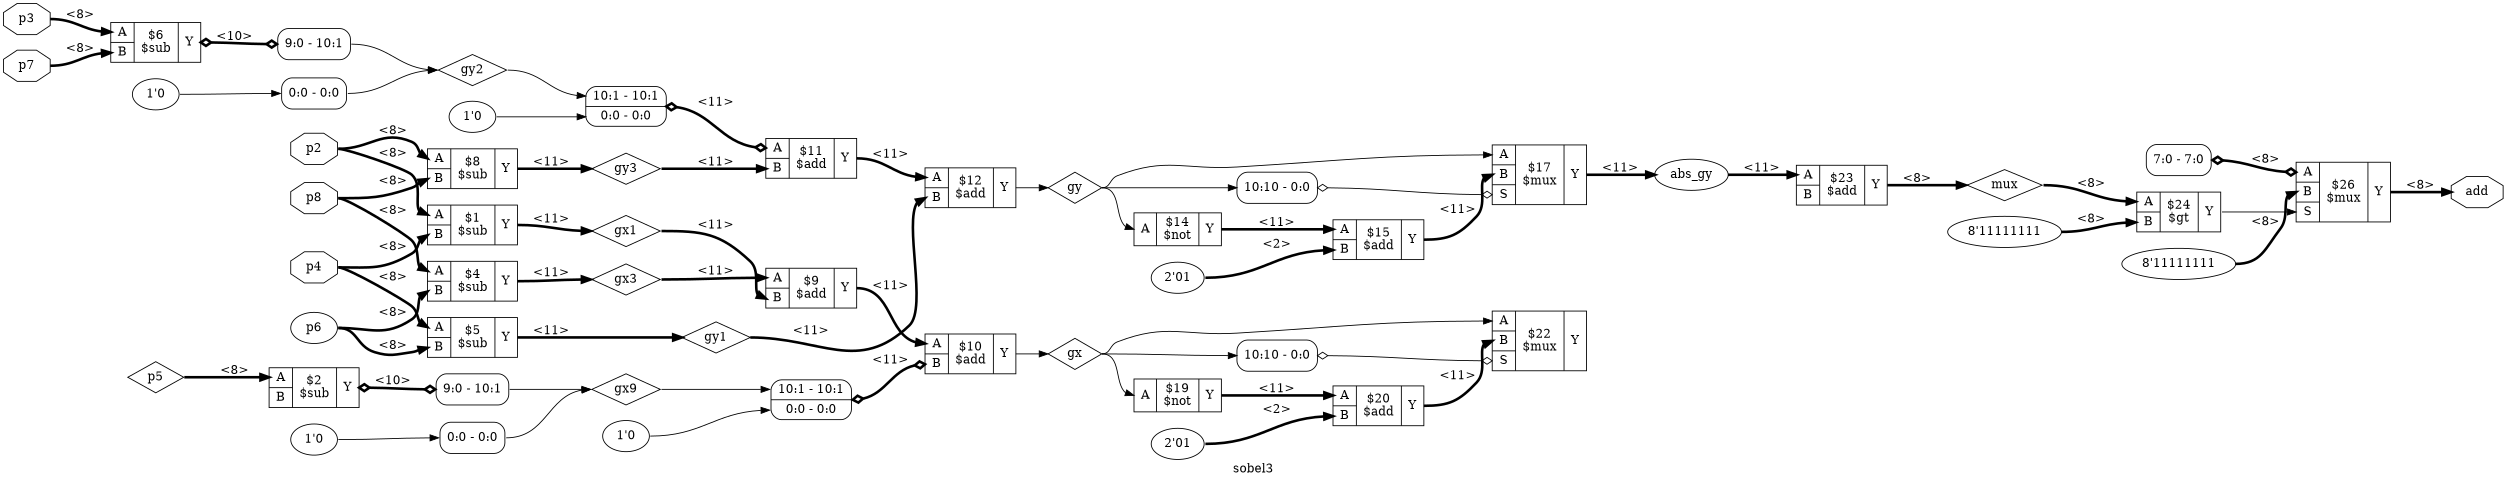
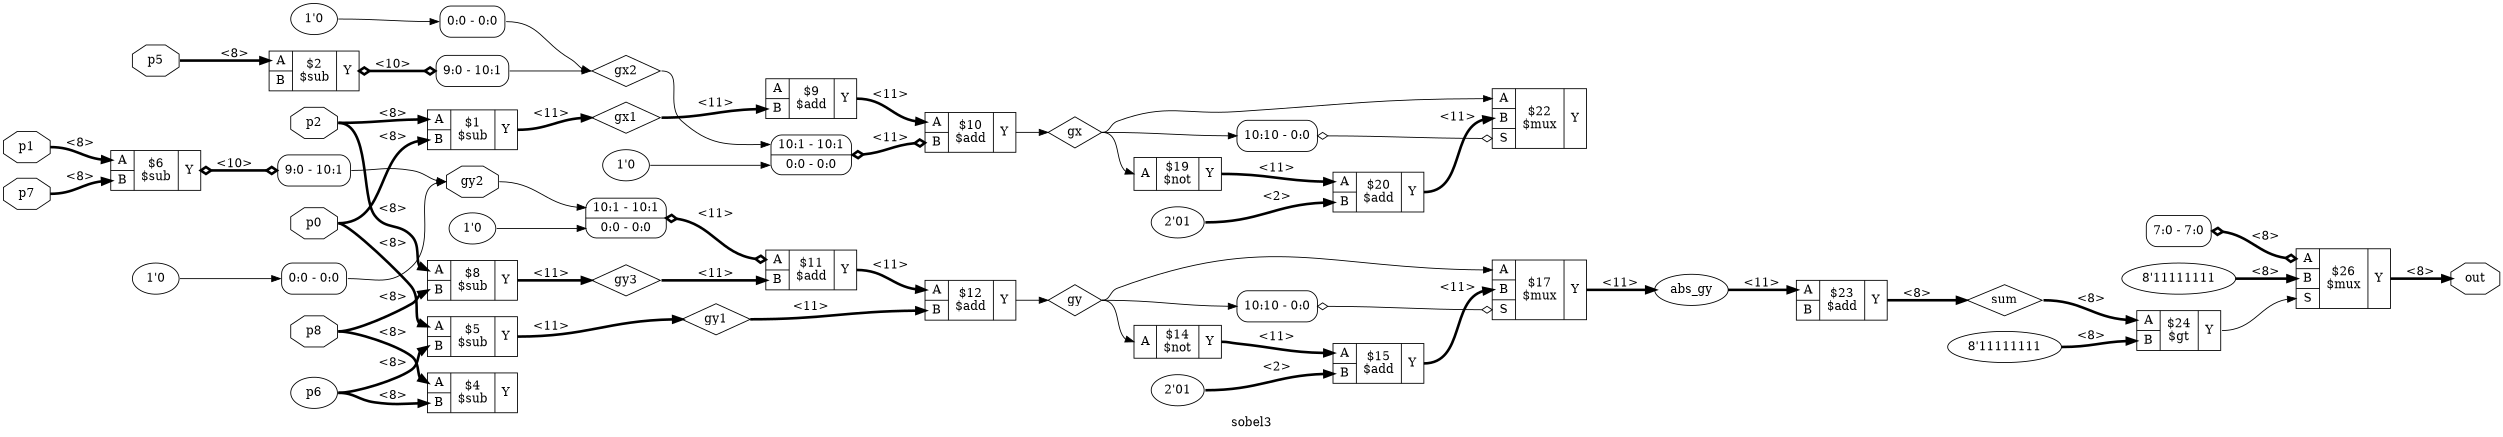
(27, 19) -> (27, 147)
(472, 70) -> (472, 182)
(2005, 185) -> (2005, 300)
(2477, 192) -> (2475, 279)
(314, 267) -> (314, 223)
(626, 279) -> none
(156, 377) -> (156, 61)
(626, 389) -> (626, 71)
